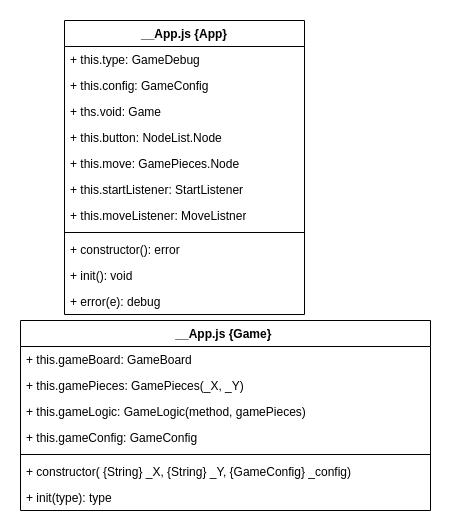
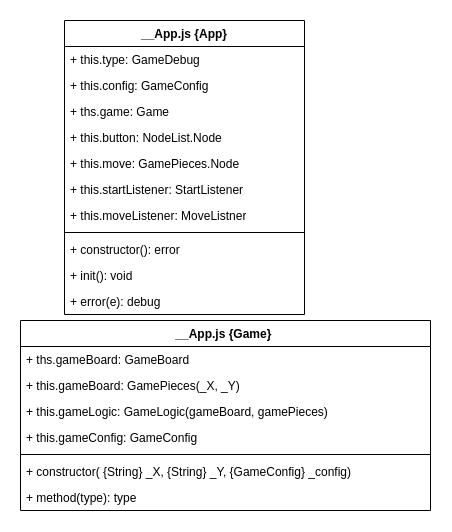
(116, 113) -> (118, 113)
(109, 361) -> (108, 361)
(137, 387) -> (135, 387)
(169, 413) -> (179, 413)
(79, 499) -> (89, 499)
